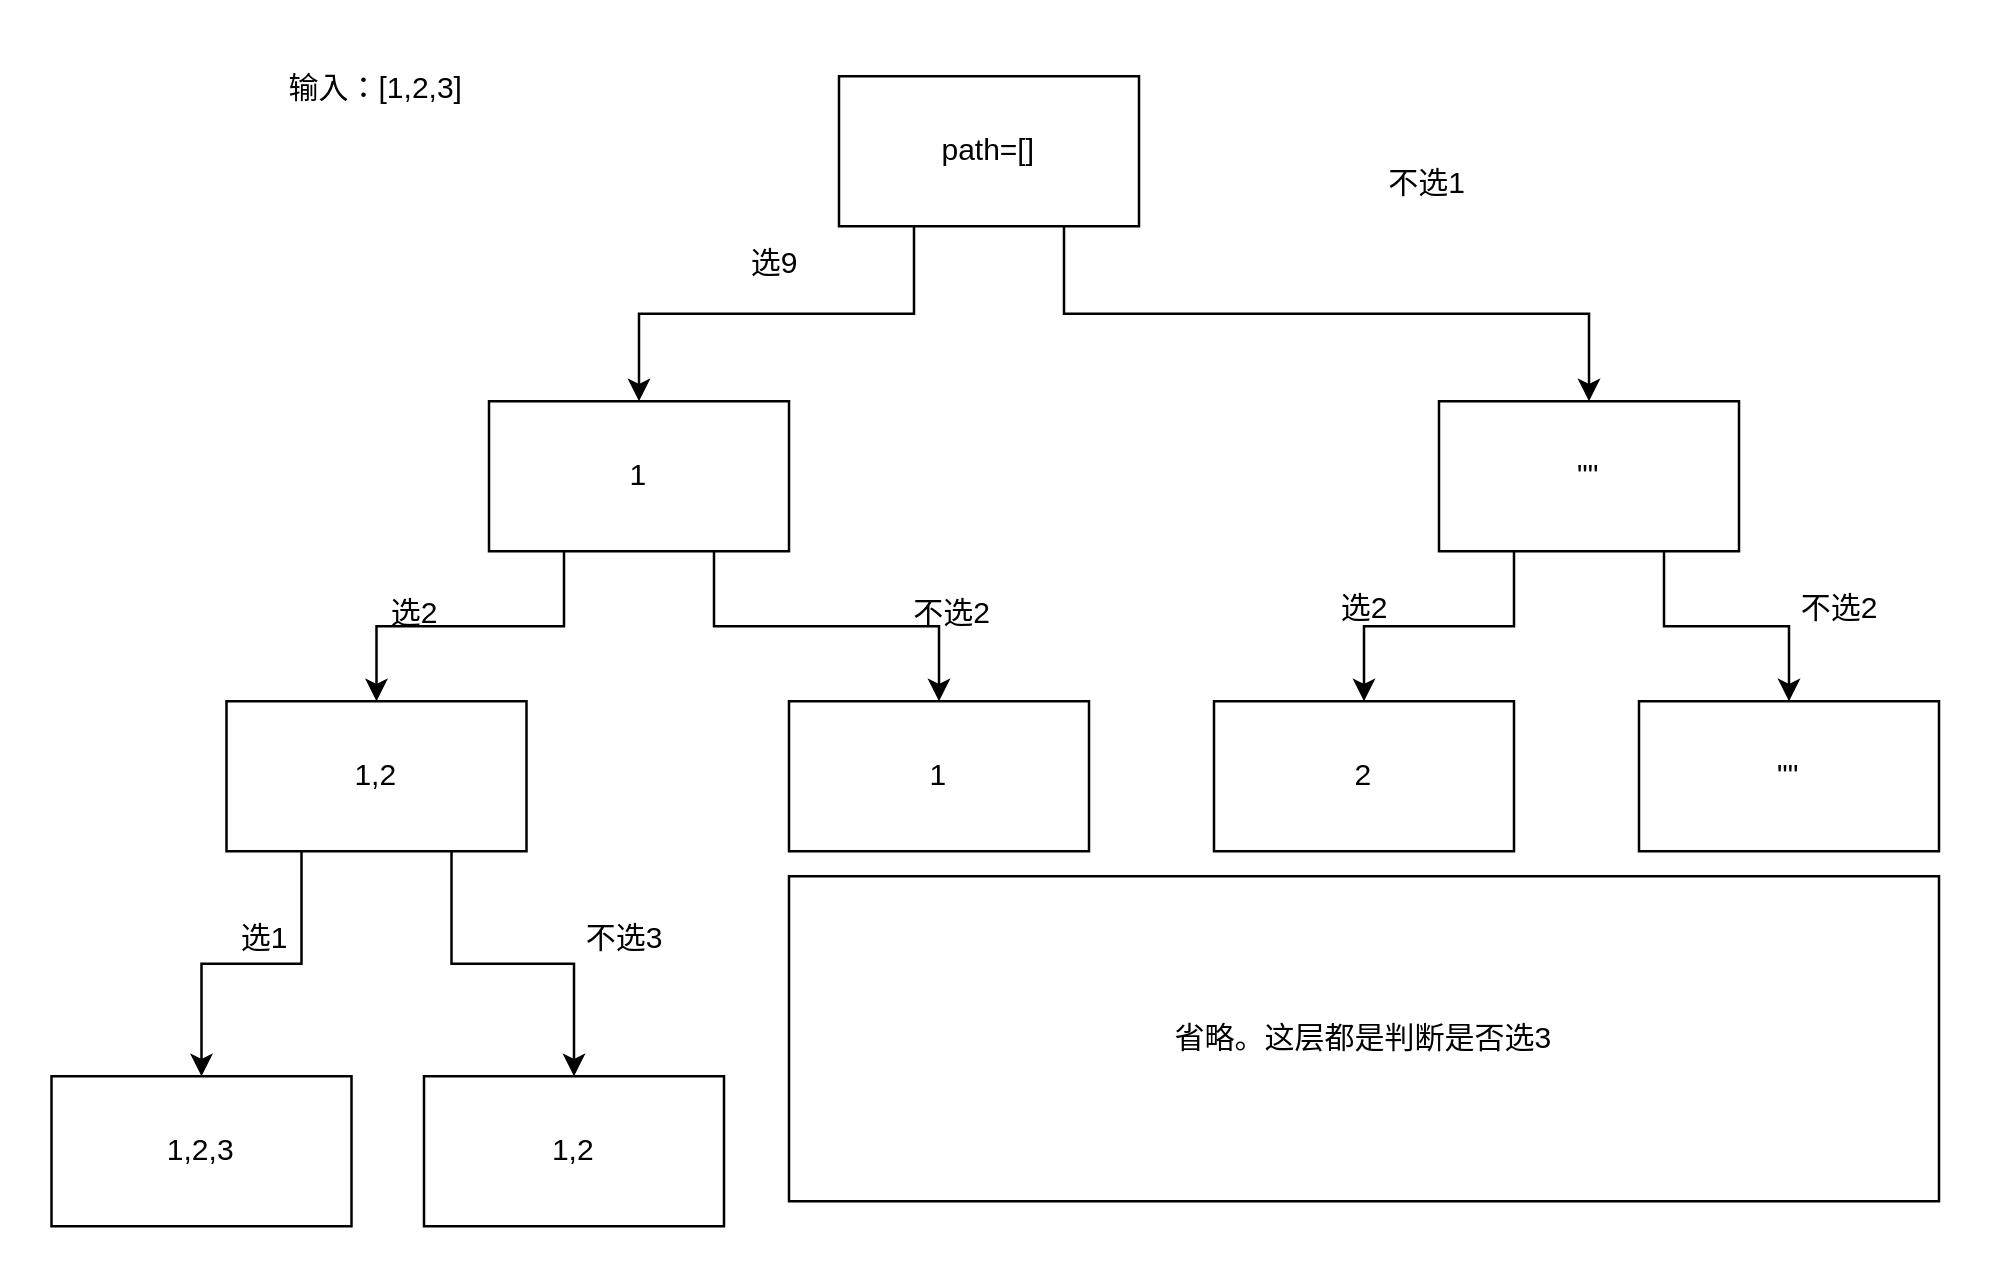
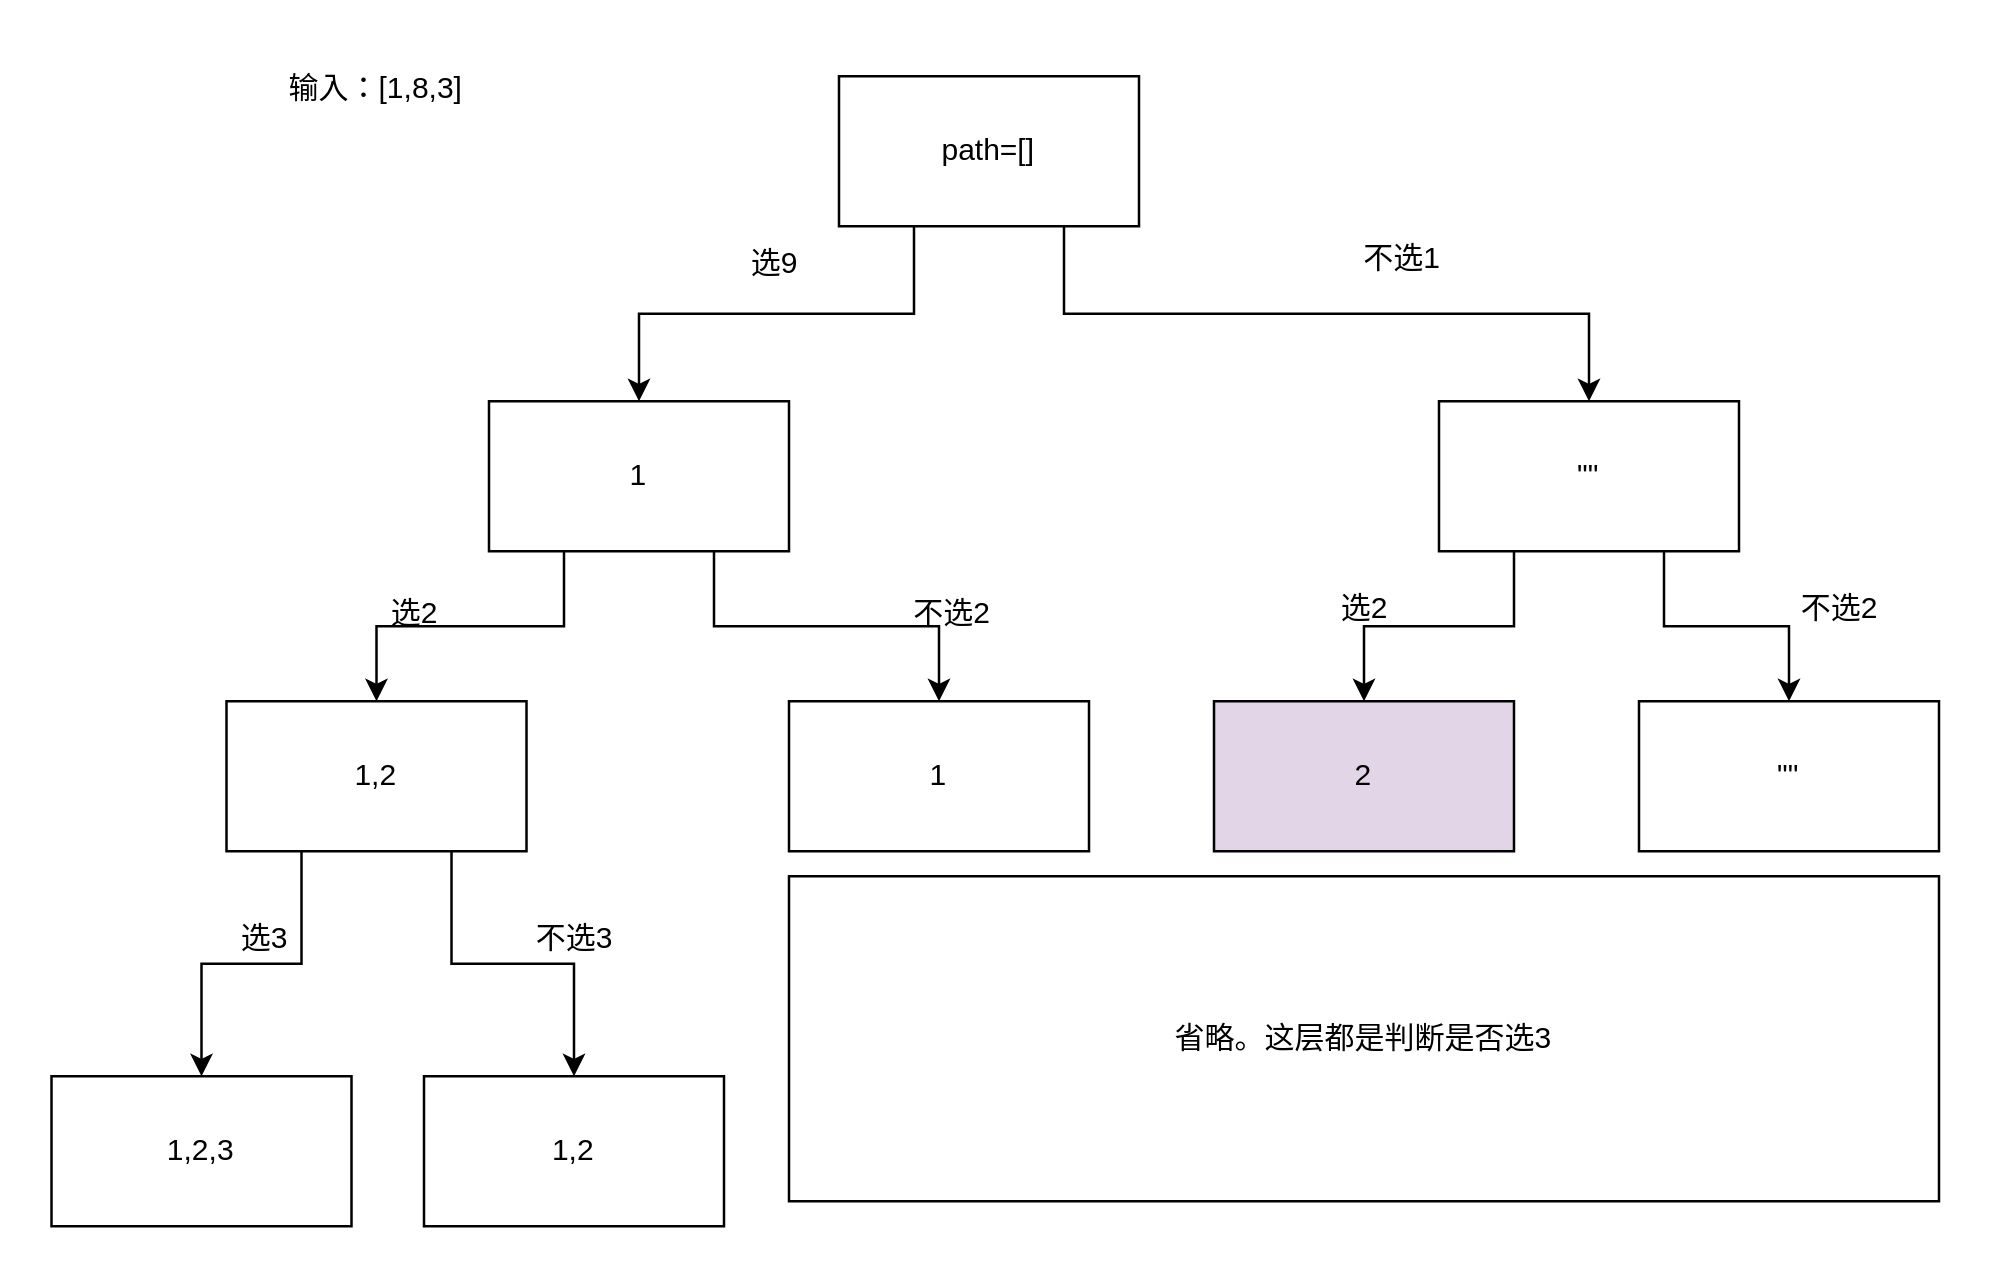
(376, 89) -> (376, 89)
(1426, 184) -> (1401, 259)
(1364, 776) -> (1364, 776)
(265, 939) -> (265, 939)
(624, 939) -> (574, 939)
